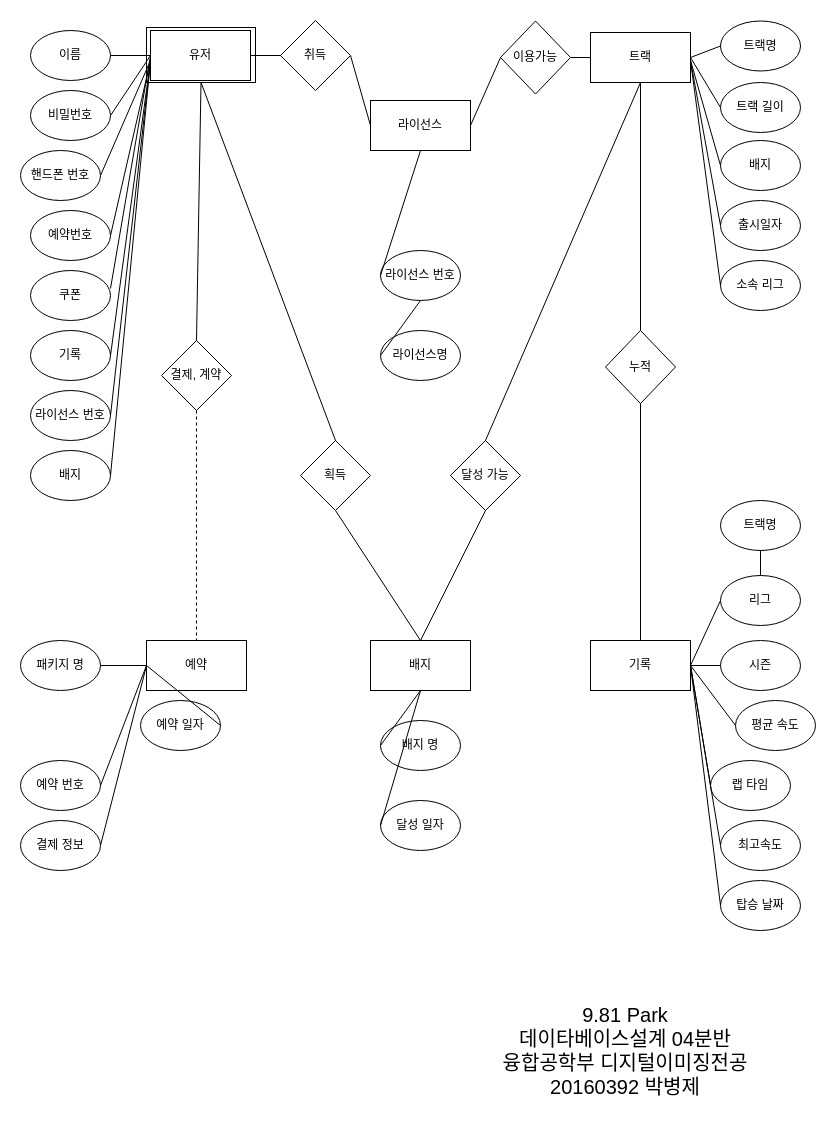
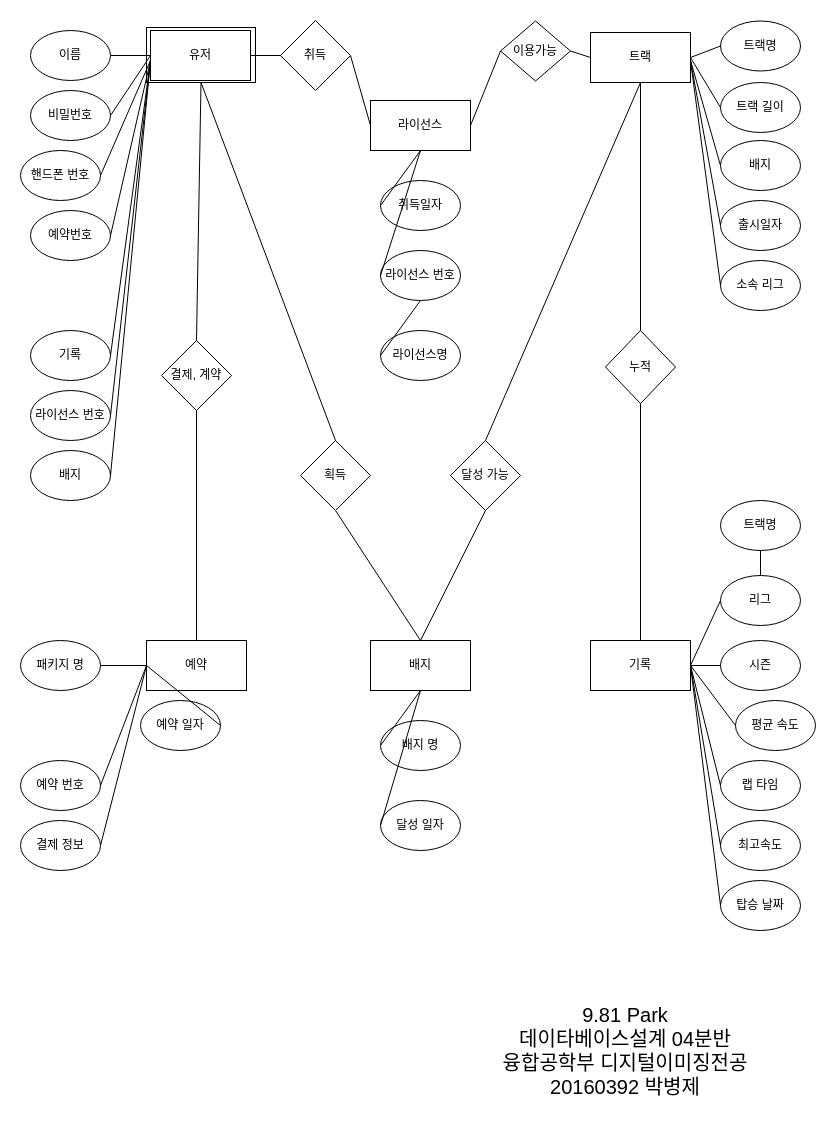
(536, 58) -> (536, 51)
none -> (399, 180)
(127, 191) -> none
none -> (421, 206)
(71, 296) -> none
(197, 526) -> (197, 526)
(751, 786) -> (761, 786)
